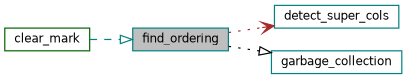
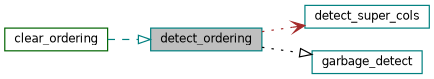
(47, 39) -> (56, 39)
(181, 39) -> (206, 39)
(337, 62) -> (367, 62)
